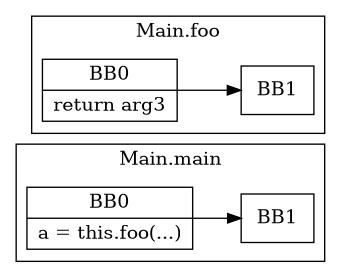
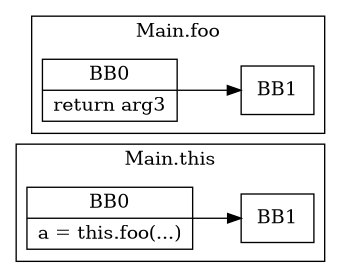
(170, 160) -> (170, 160)
